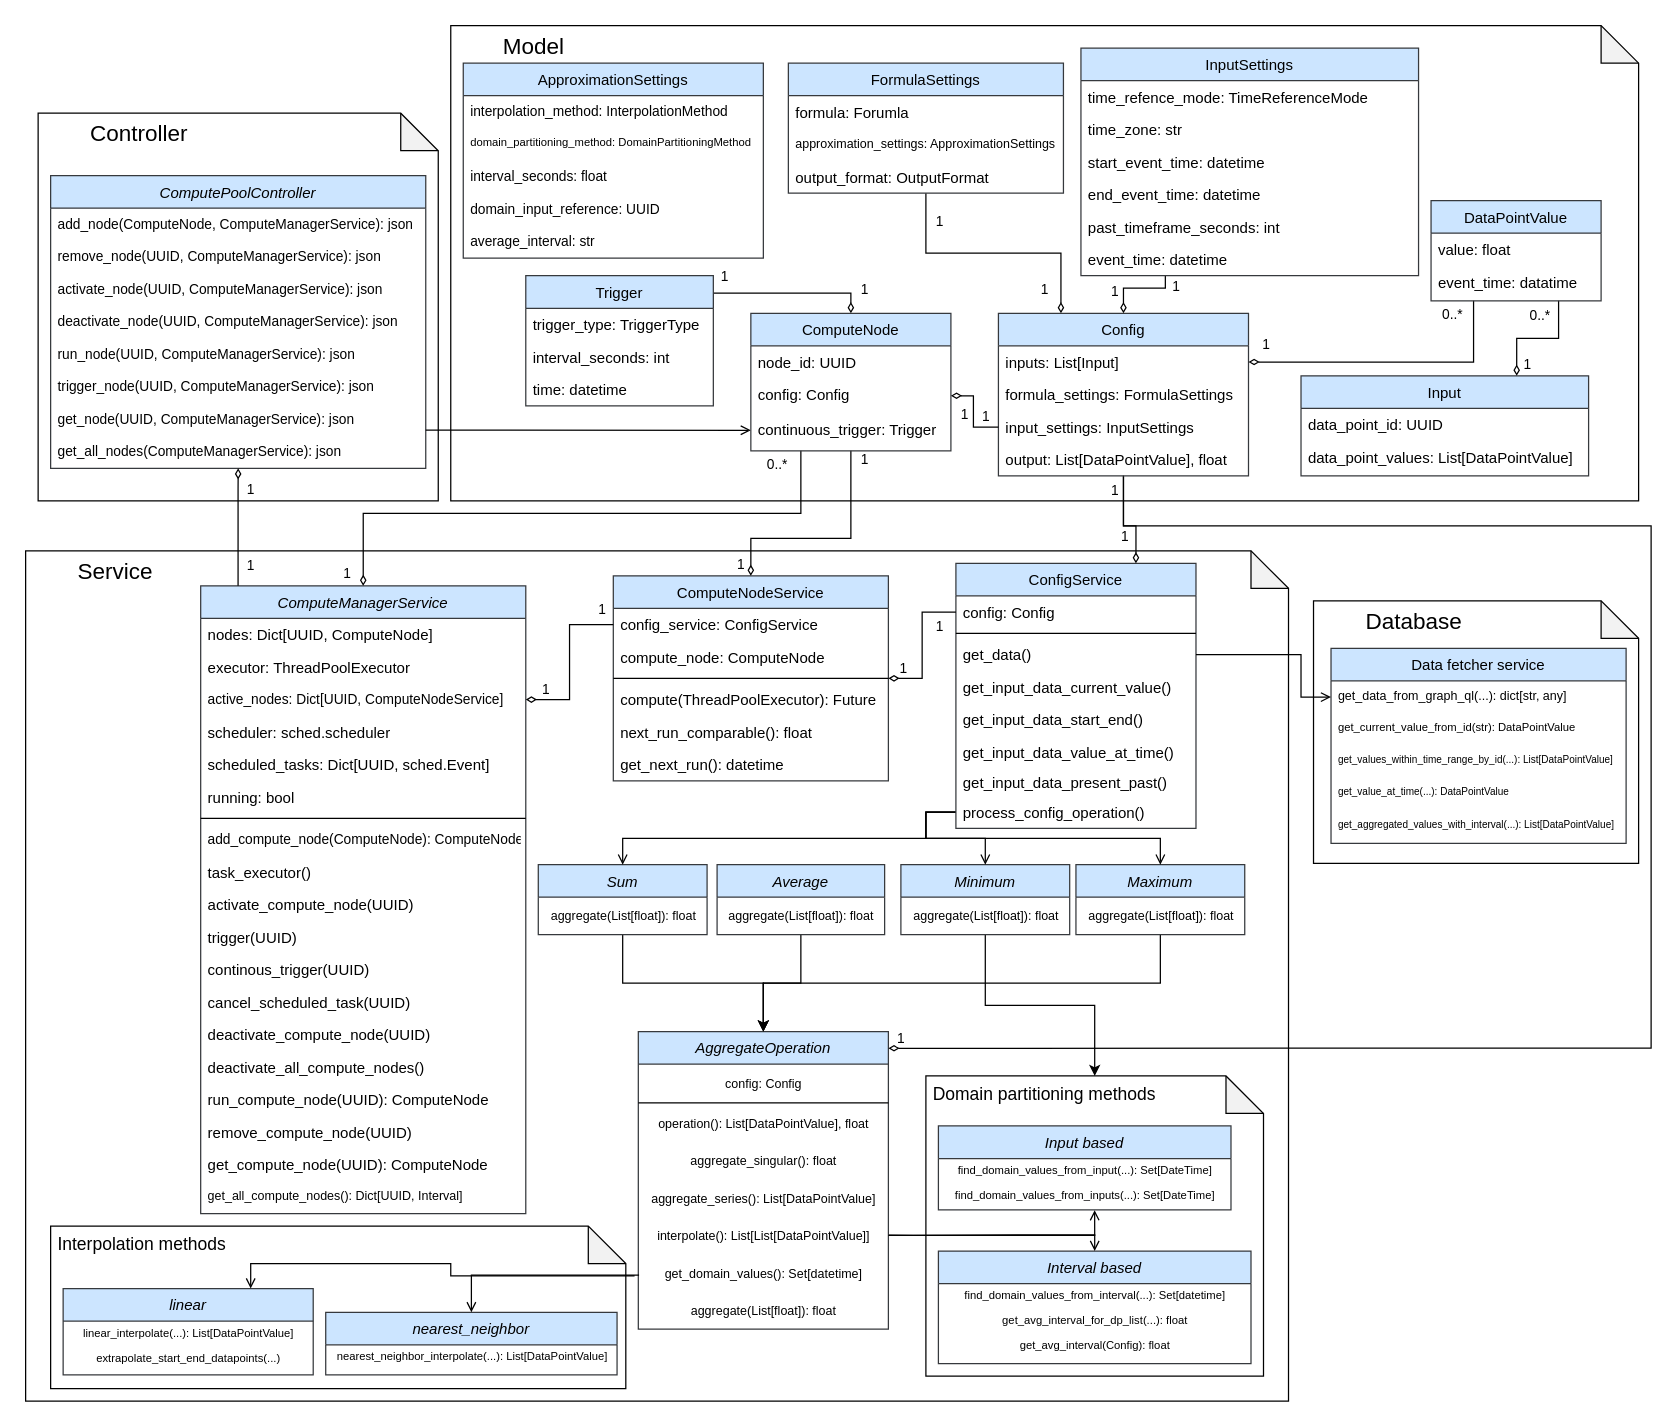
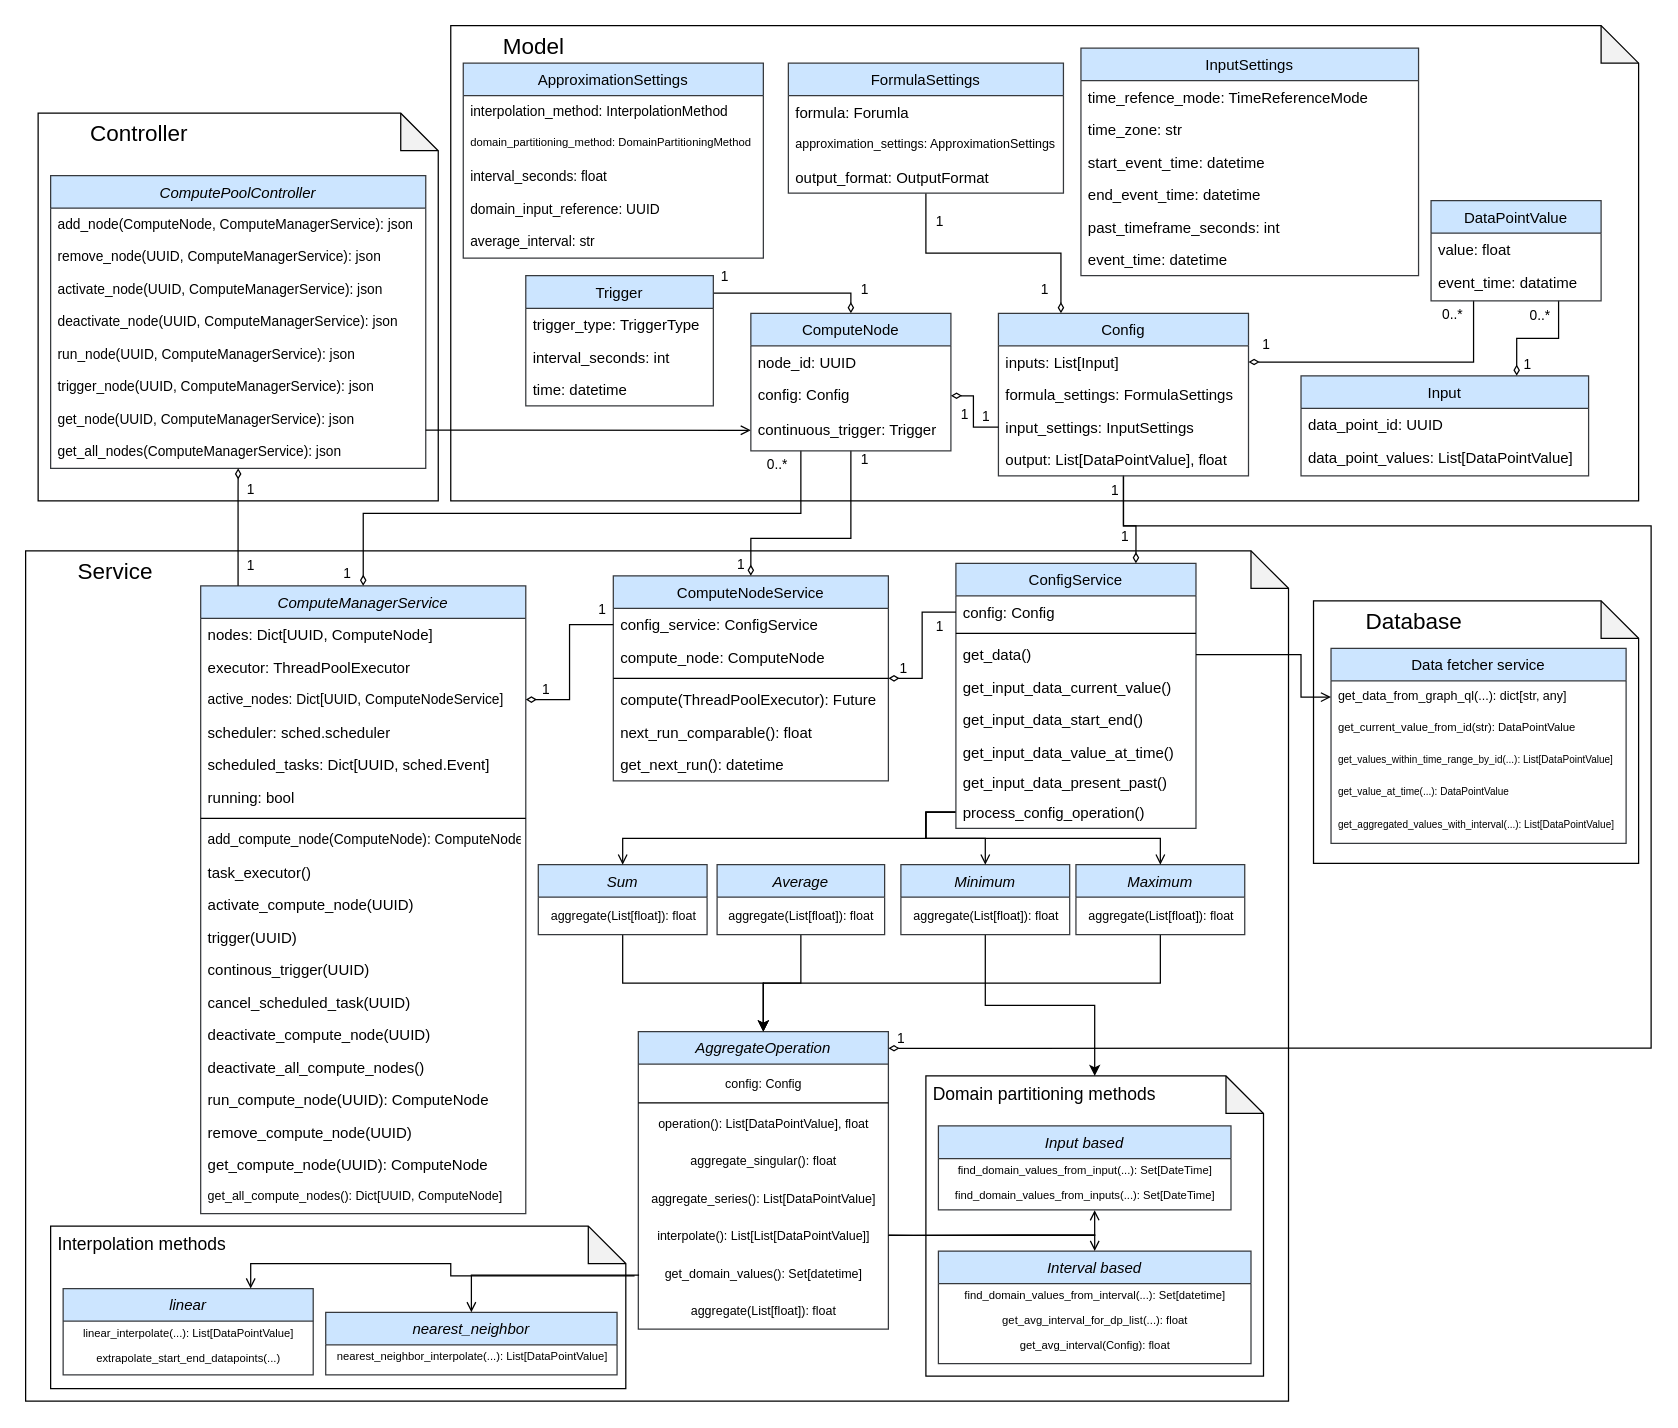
(1142, 288) -> none
(352, 1196) -> (364, 1196)
